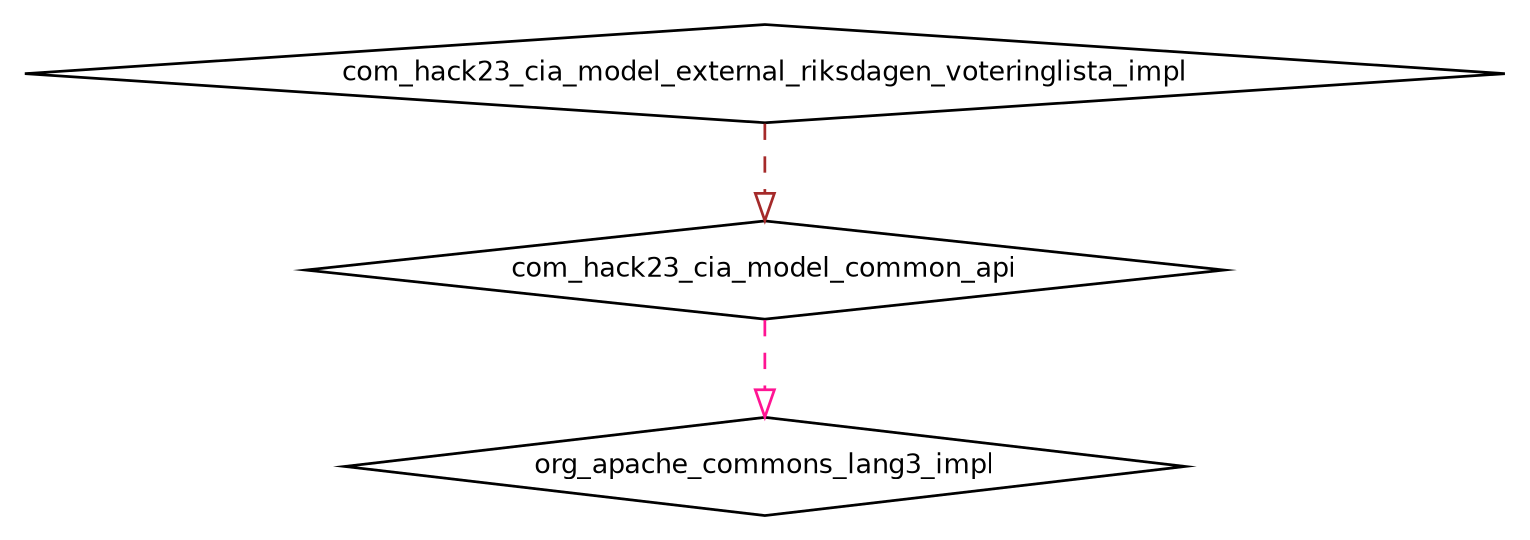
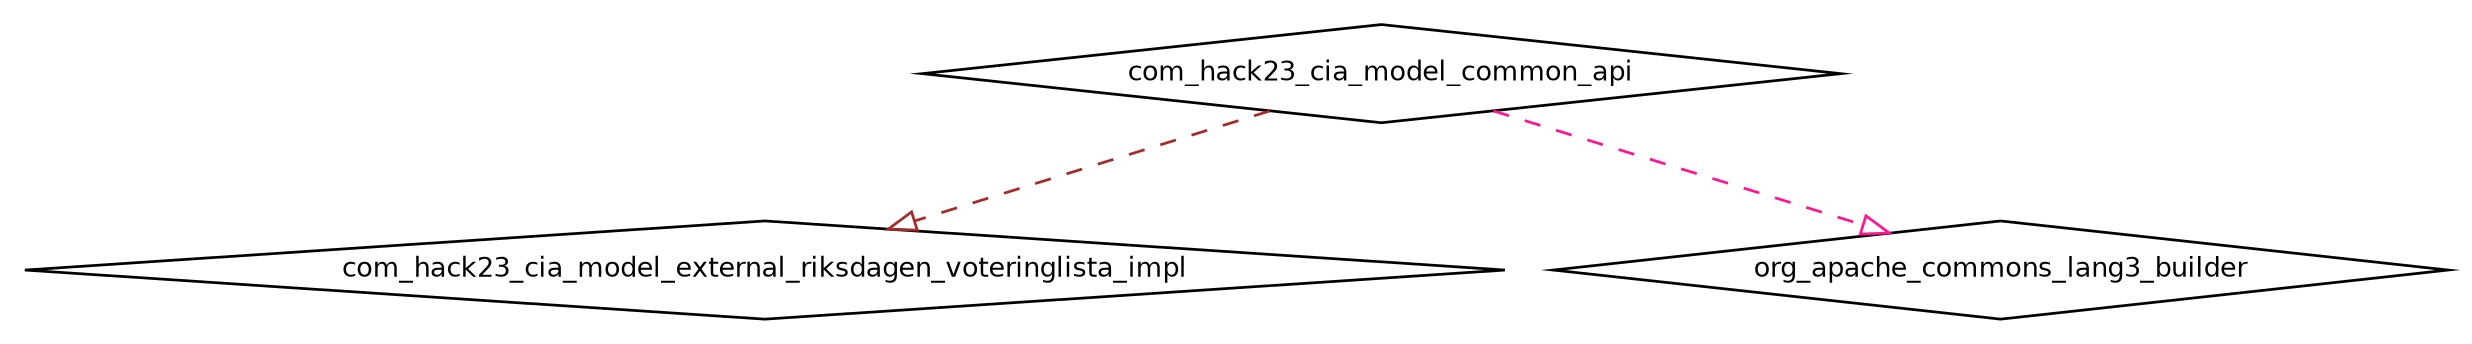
(765, 158) -> (1092, 166)
(765, 466) -> (2001, 270)
